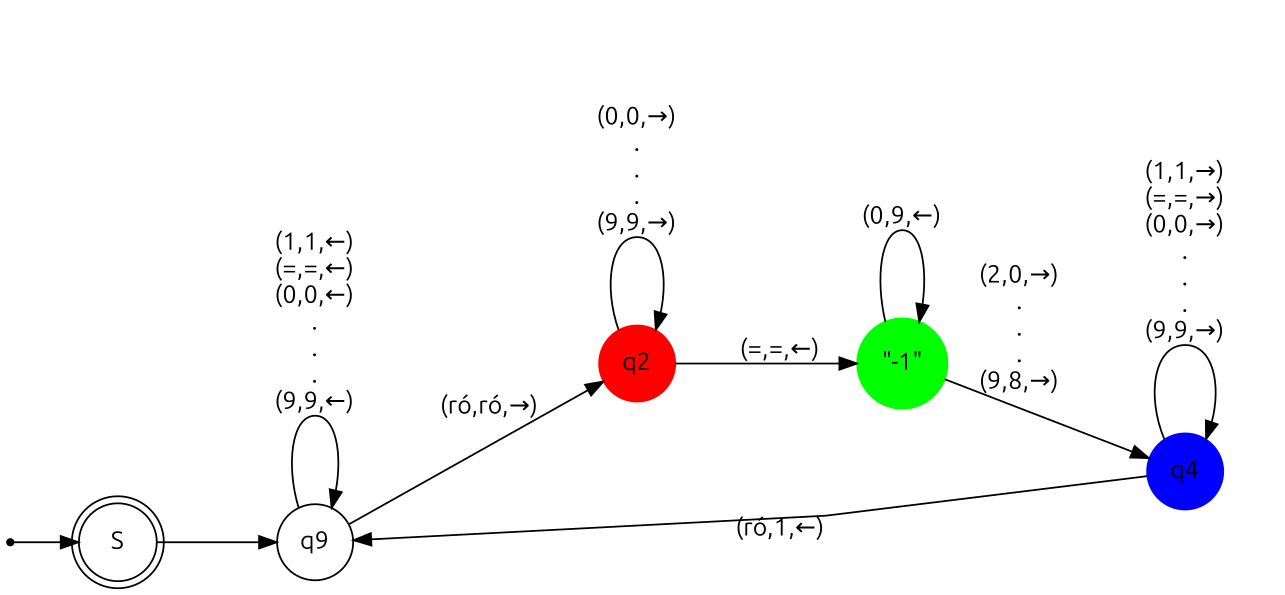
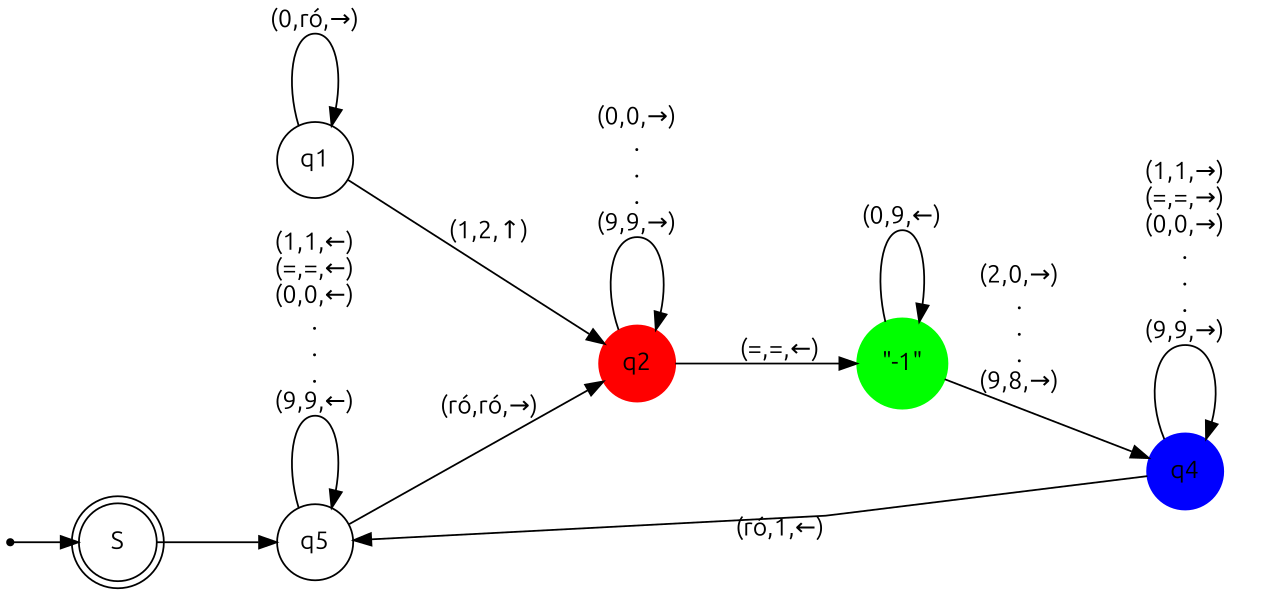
none -> (315, 160)
(315, 542) -> (315, 542)
